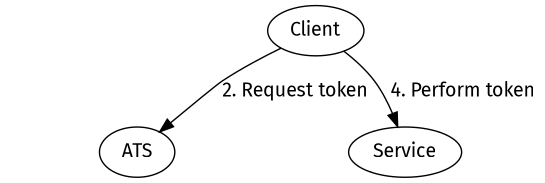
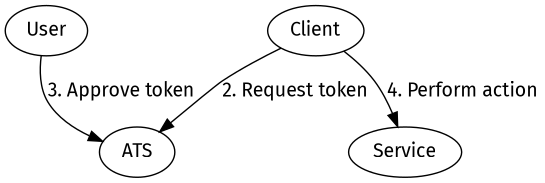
none -> (46, 31)
(463, 91) -> (463, 91)
